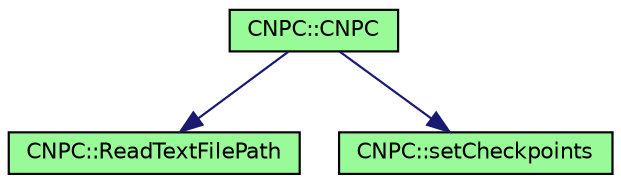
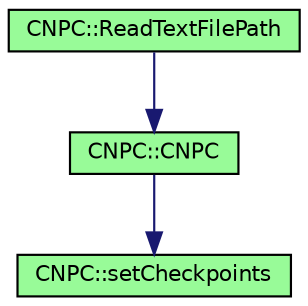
(243, 85) -> (154, 81)
